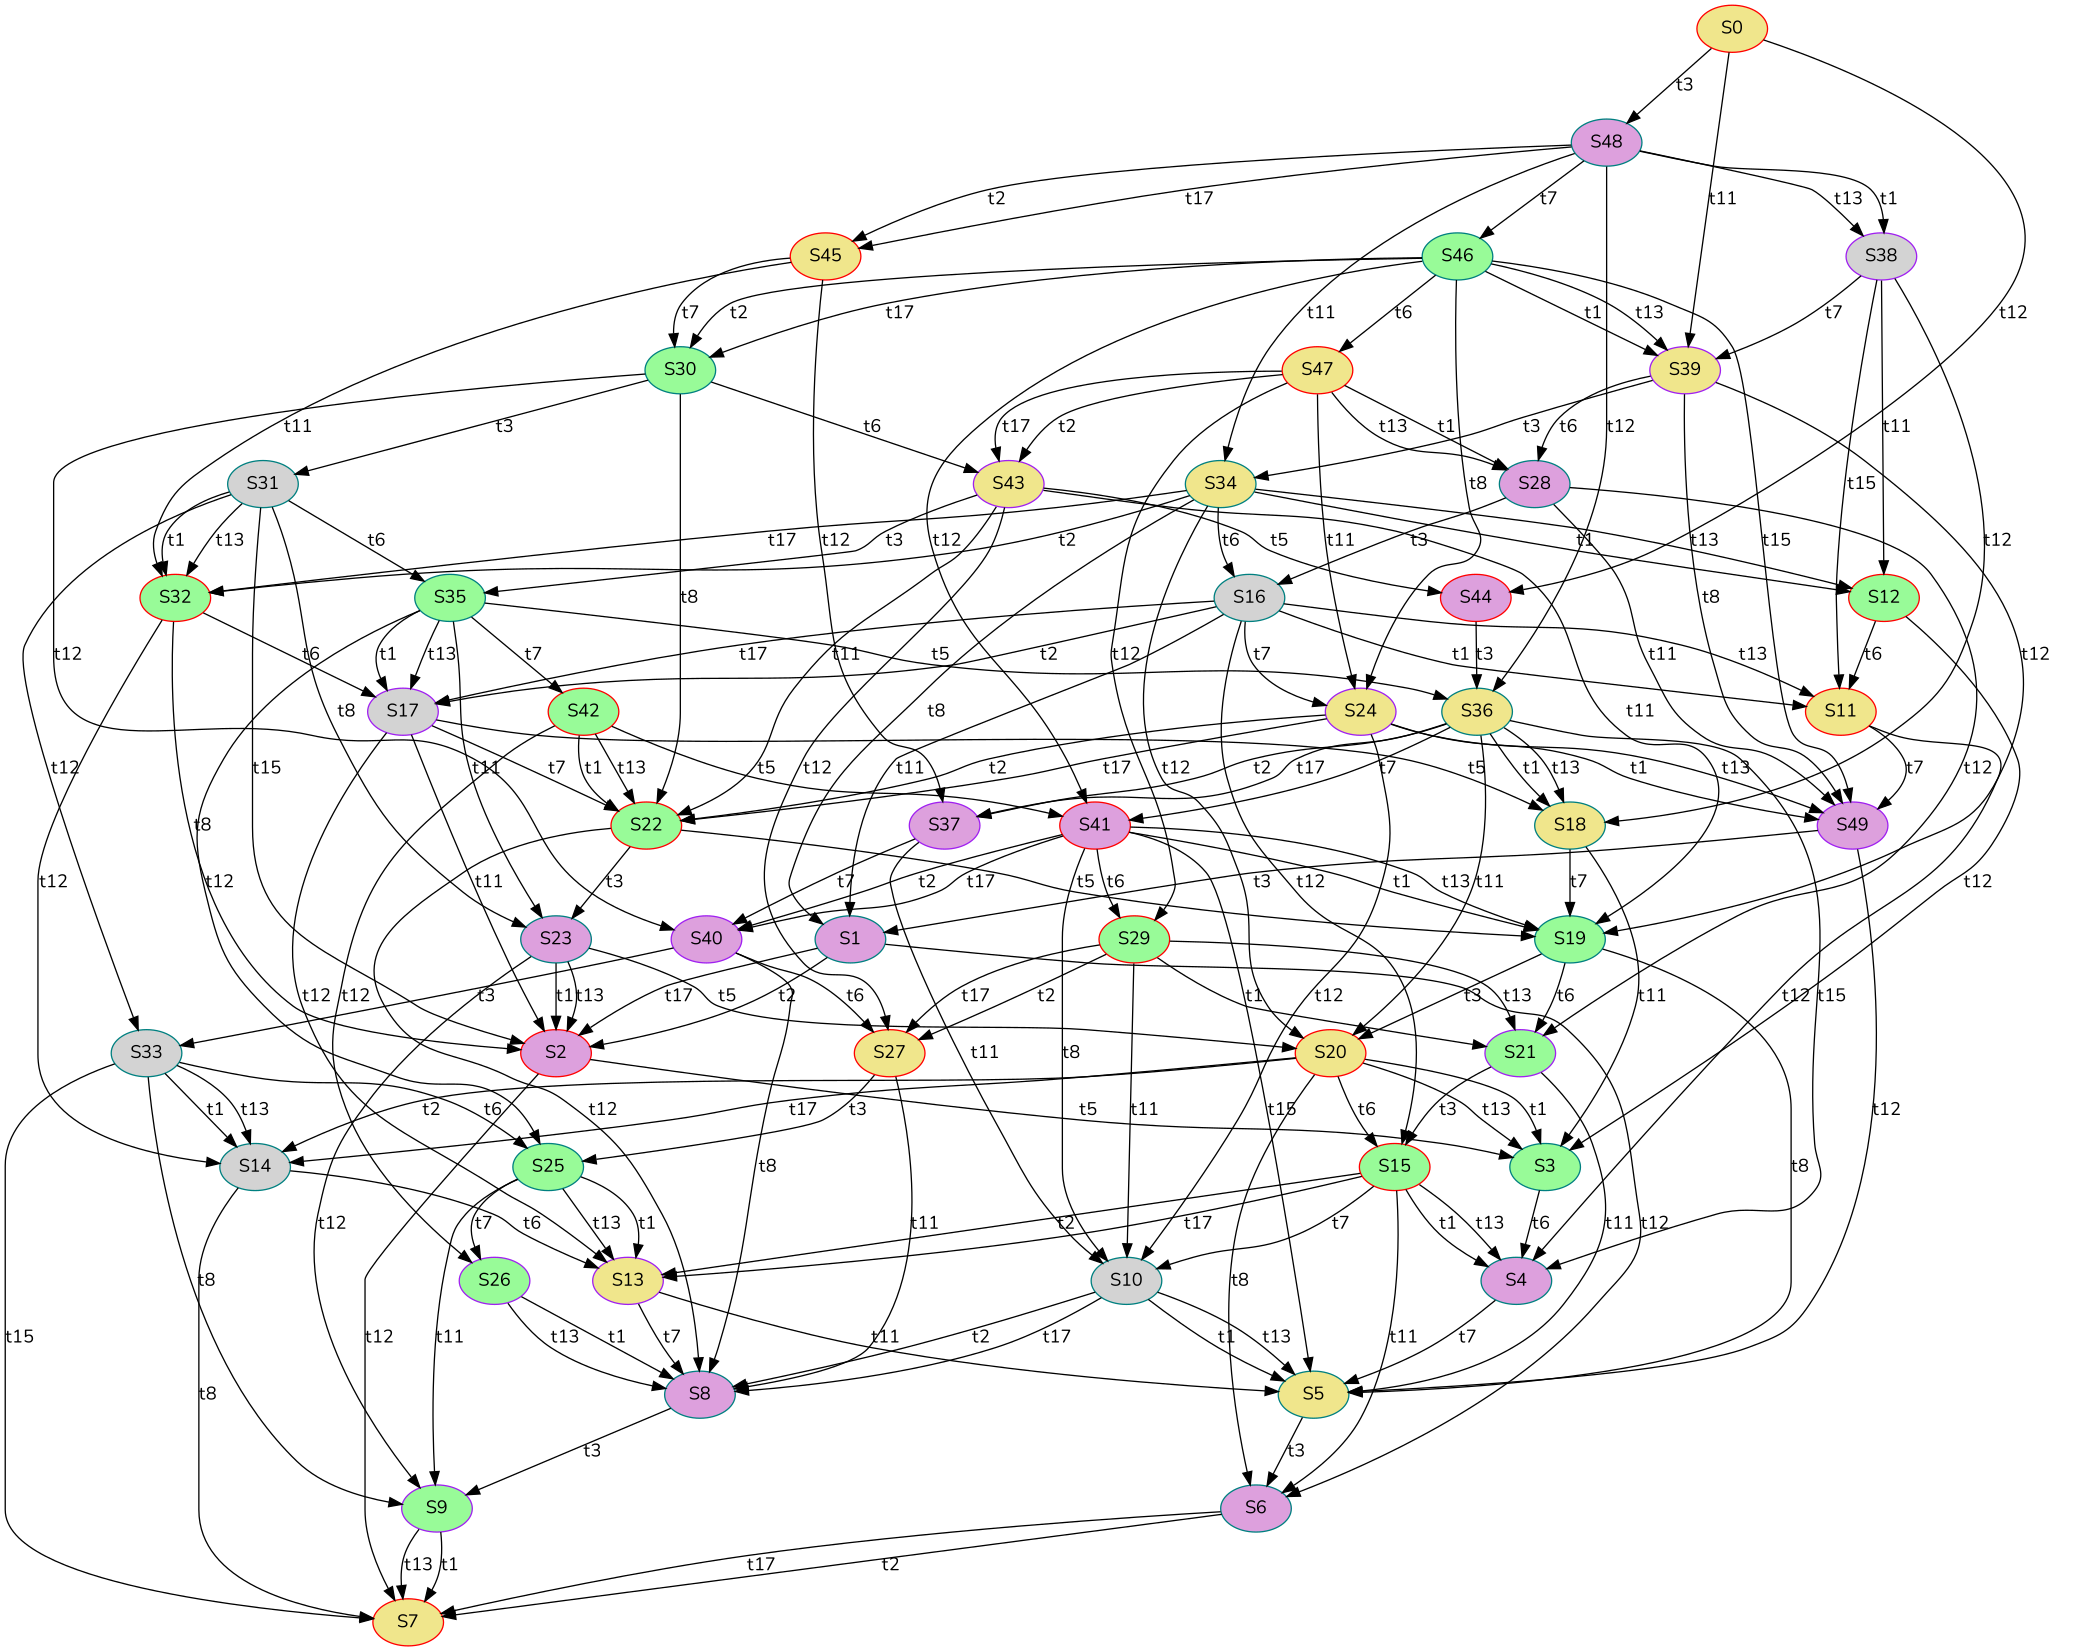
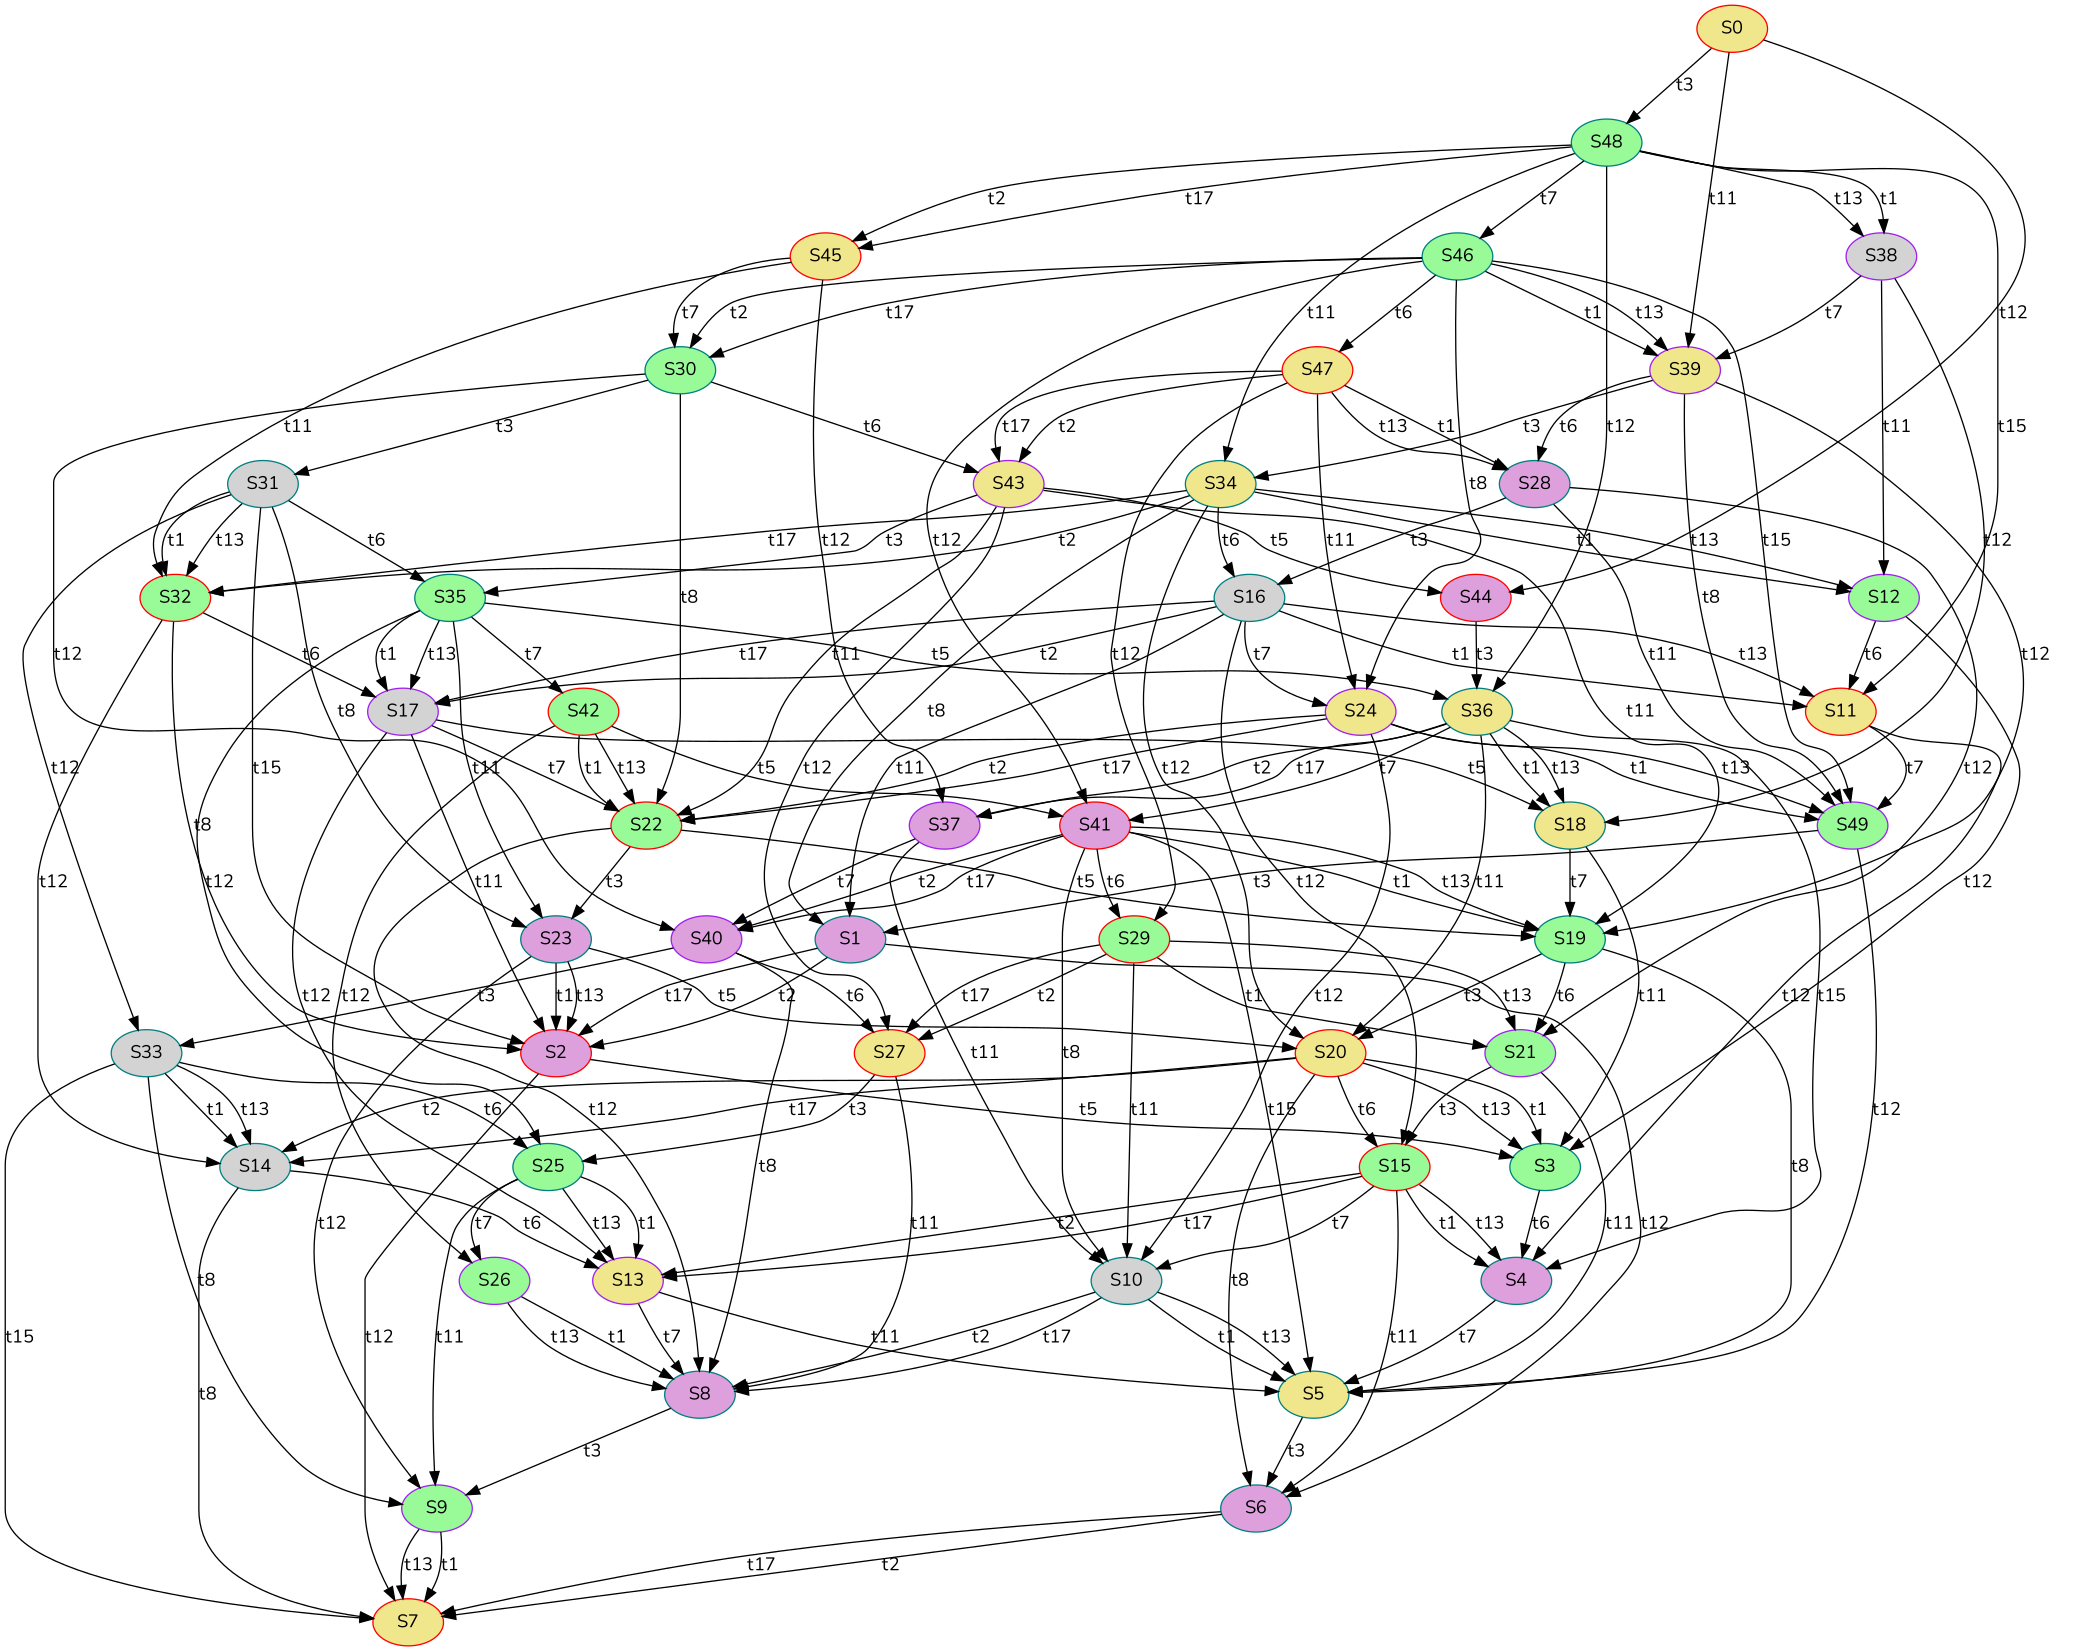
(1607, 143) -> (1607, 143)
(1846, 476) -> (1998, 286)
(1884, 598) -> (1884, 598)
(1853, 826) -> (1853, 826)
